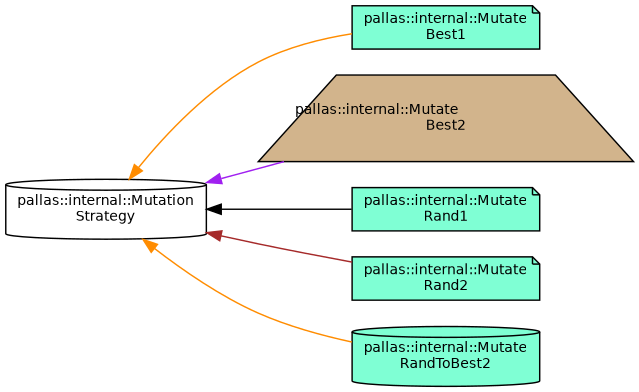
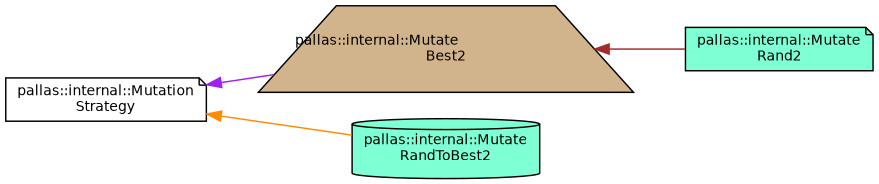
(446, 27) -> none
(106, 209) -> (106, 100)
(446, 209) -> none
(286, 250) -> (647, 49)
